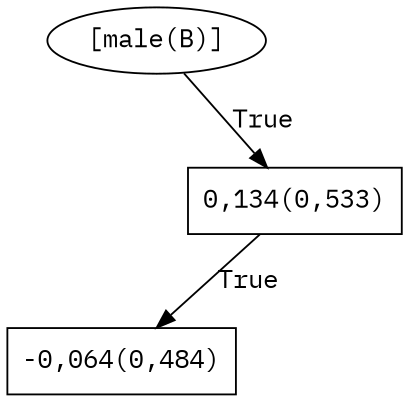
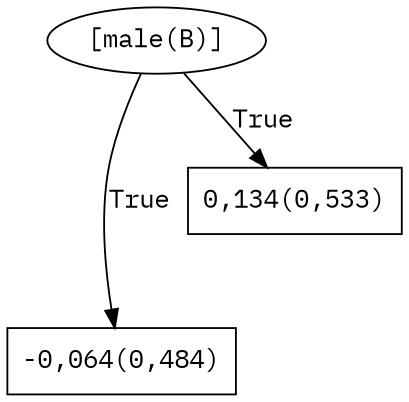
(215, 275) -> (106, 189)
